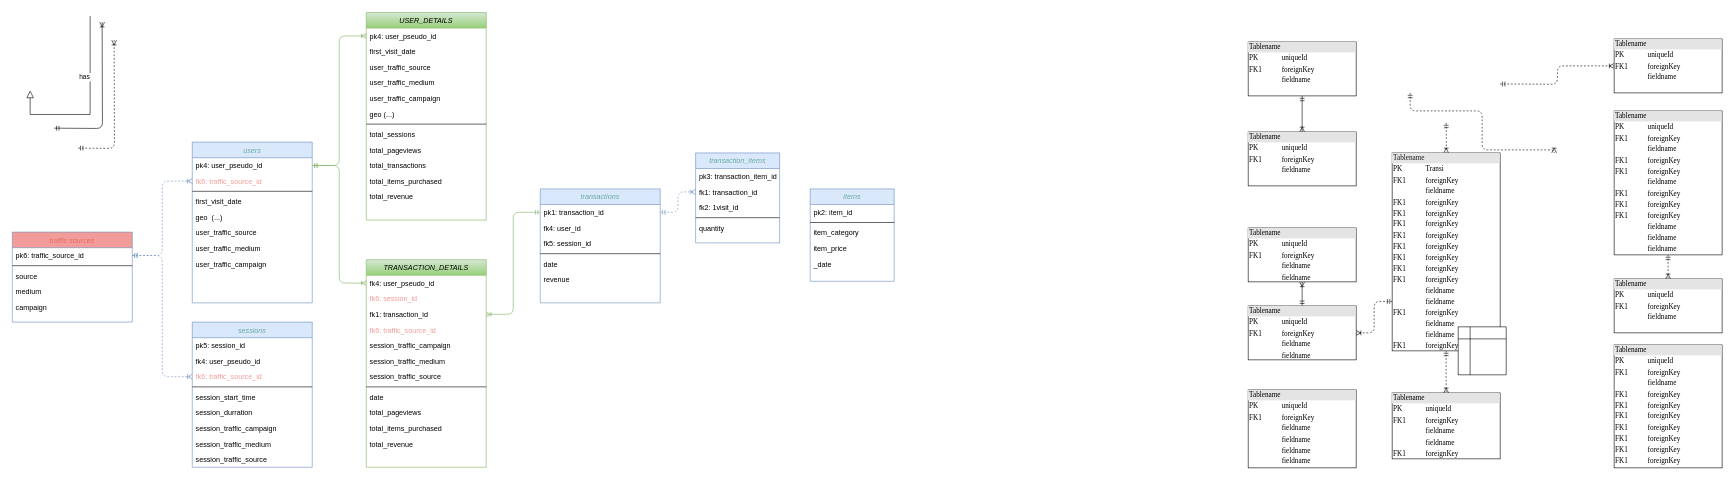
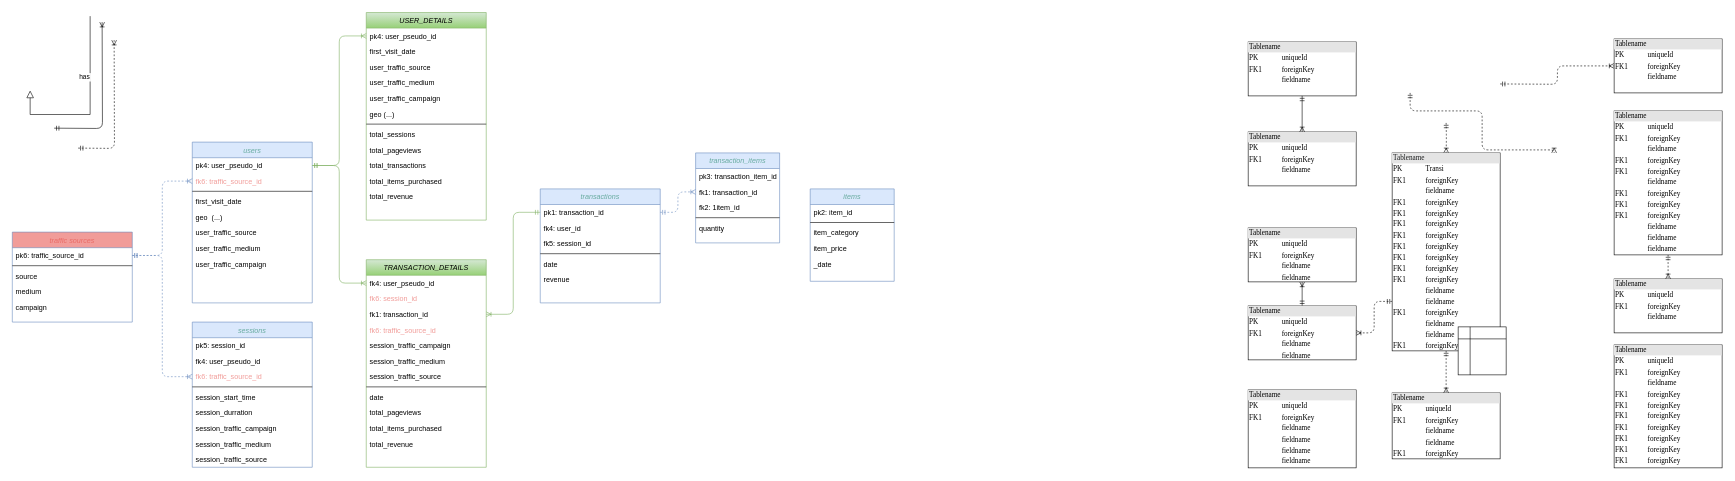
(723, 208) -> (721, 208)
